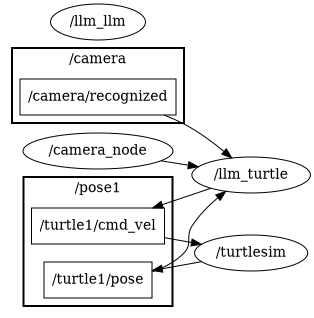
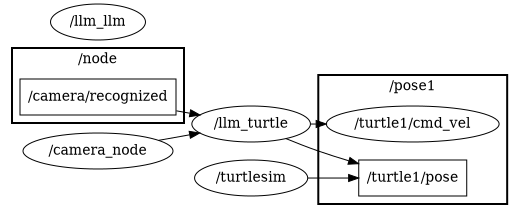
(98, 60) -> (98, 60)
(98, 226) -> (413, 124)
(189, 234) -> (311, 148)
(179, 240) -> none
